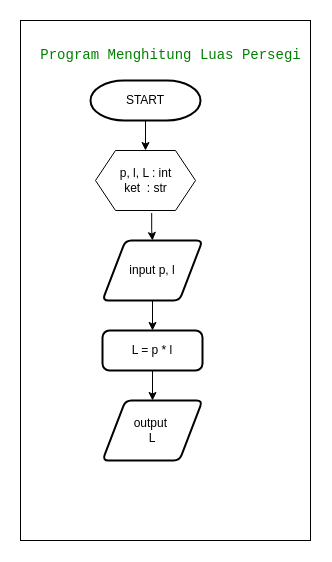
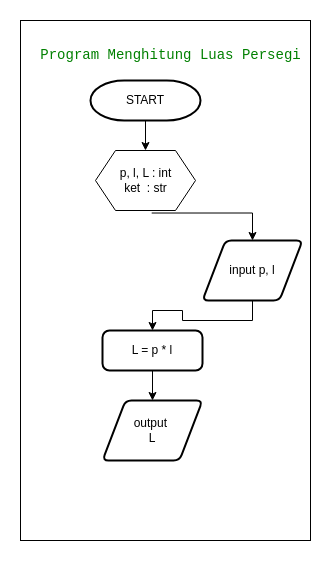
(153, 271) -> (253, 271)
